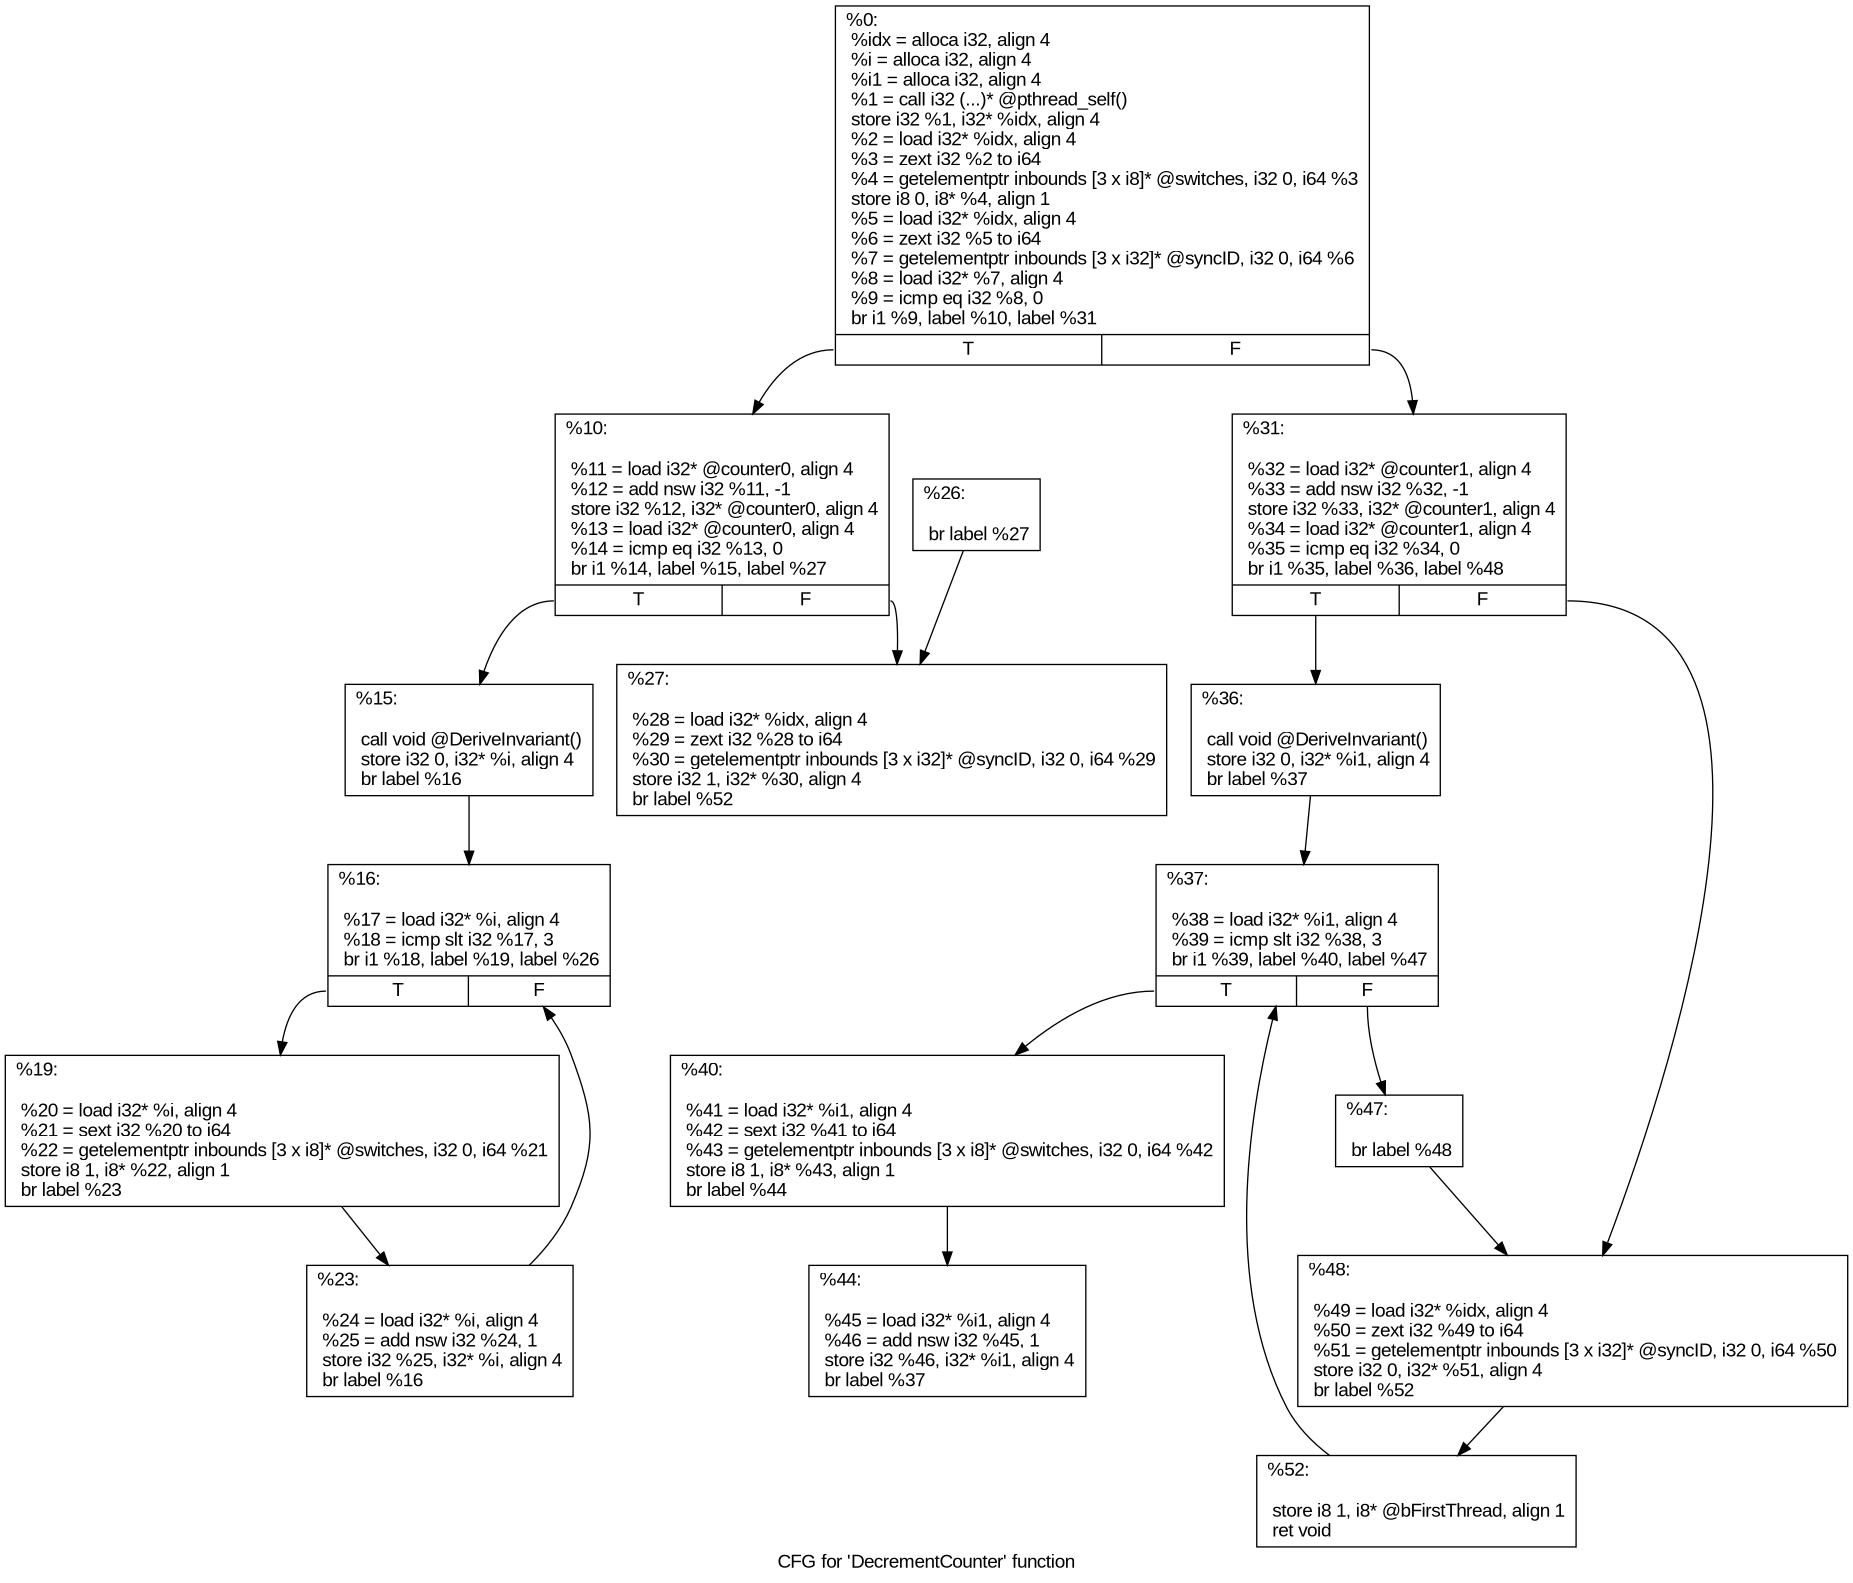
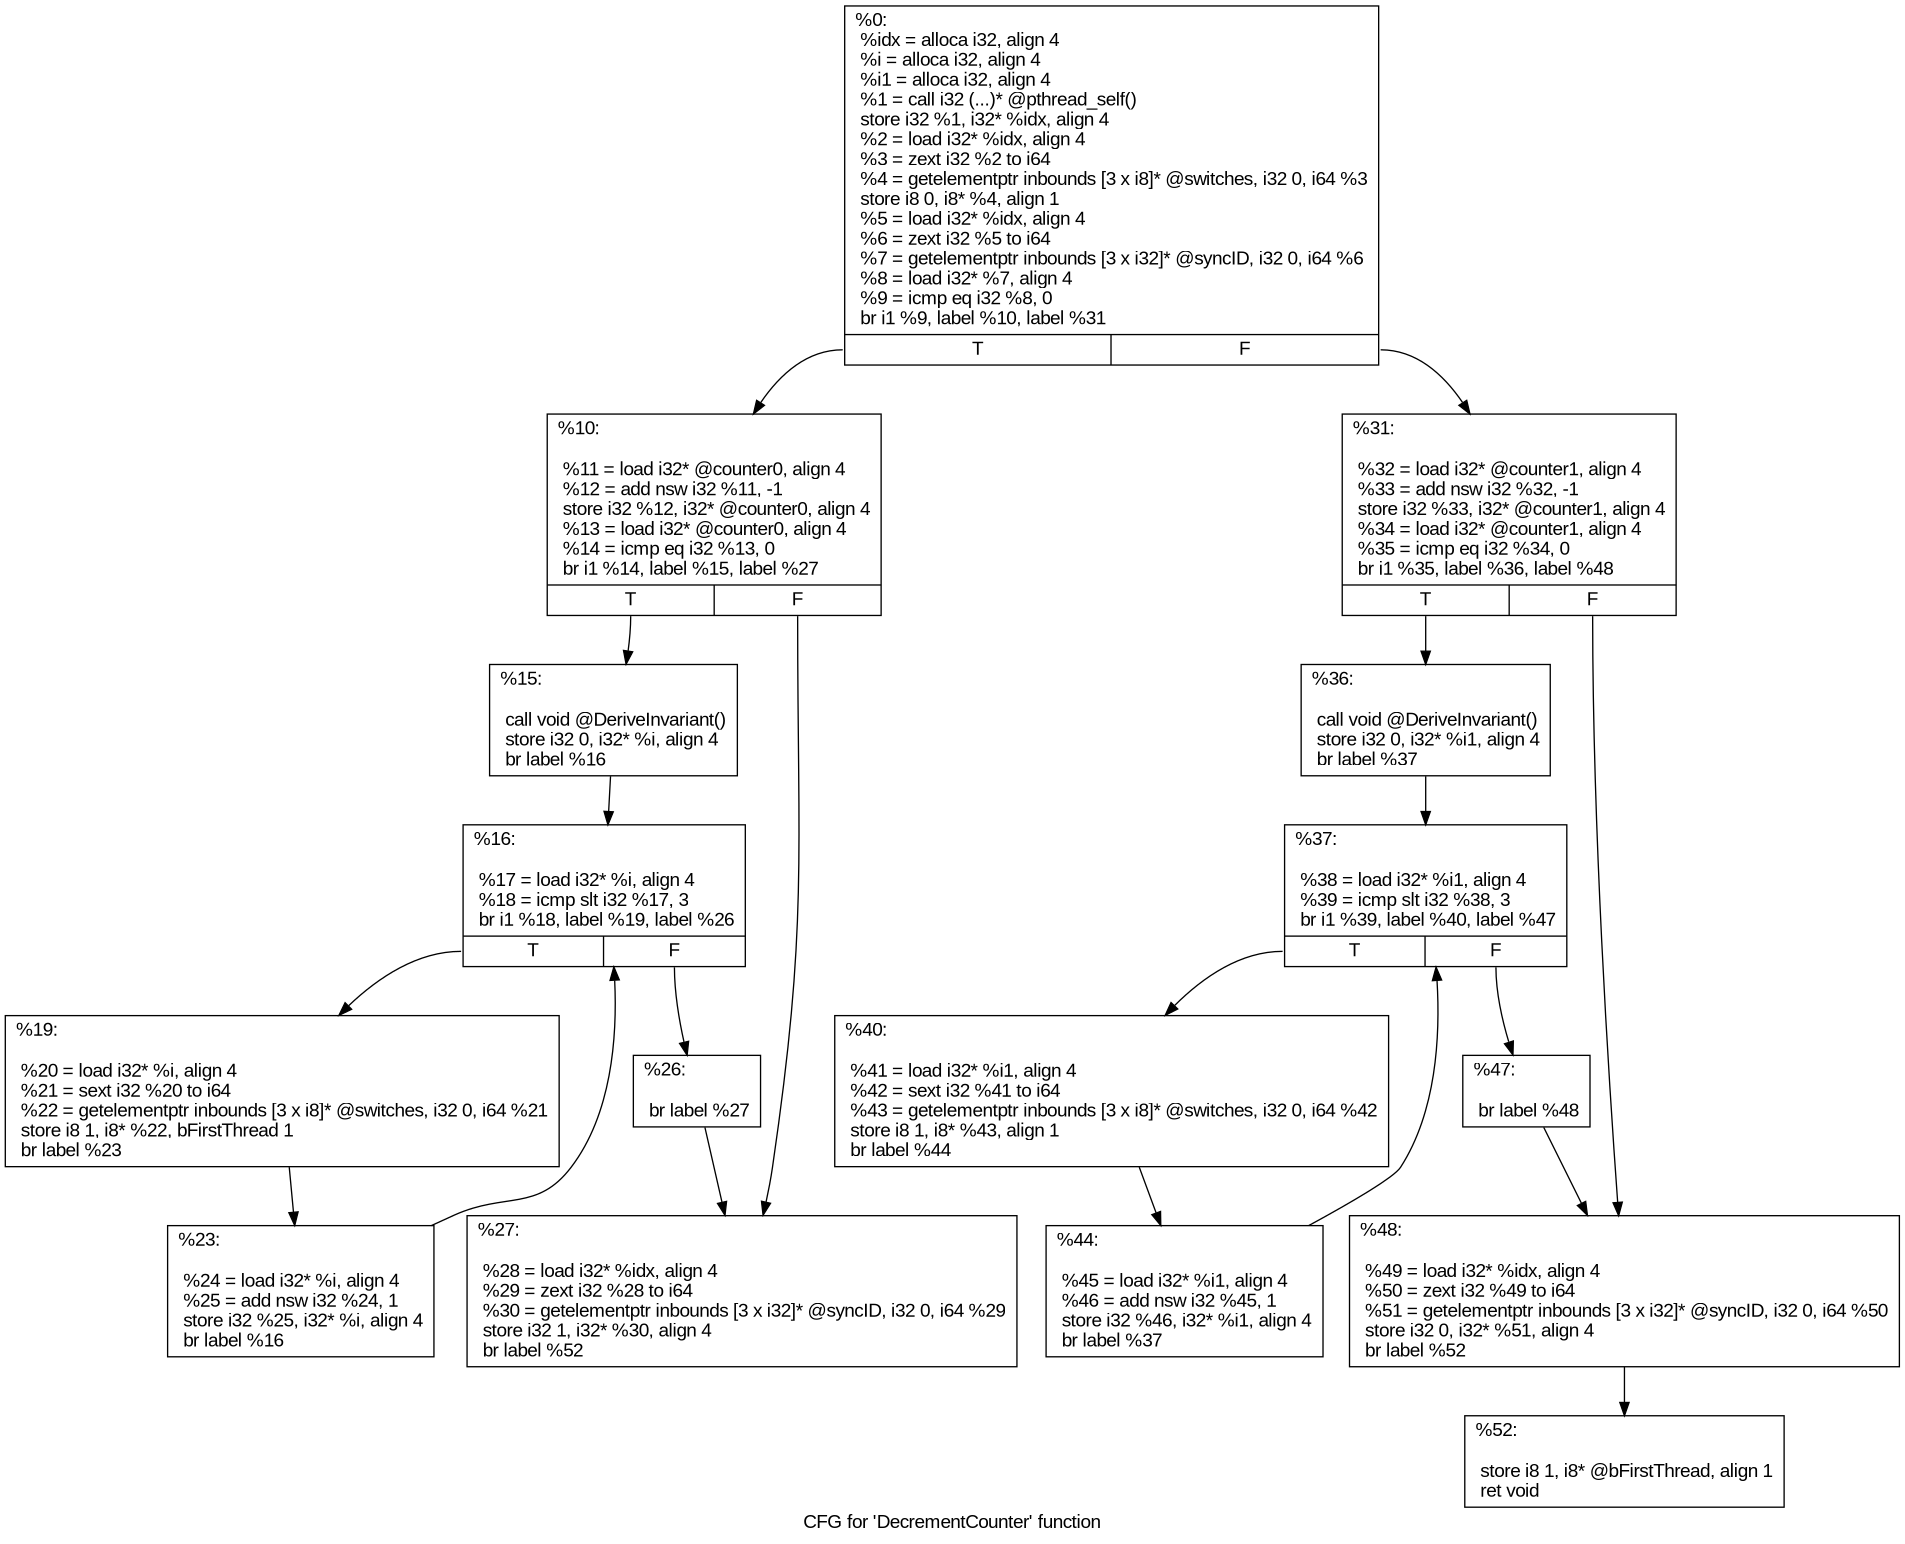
none -> (677, 1005)
(123, 1171) -> (155, 1131)
(1248, 1248) -> (1419, 1129)
